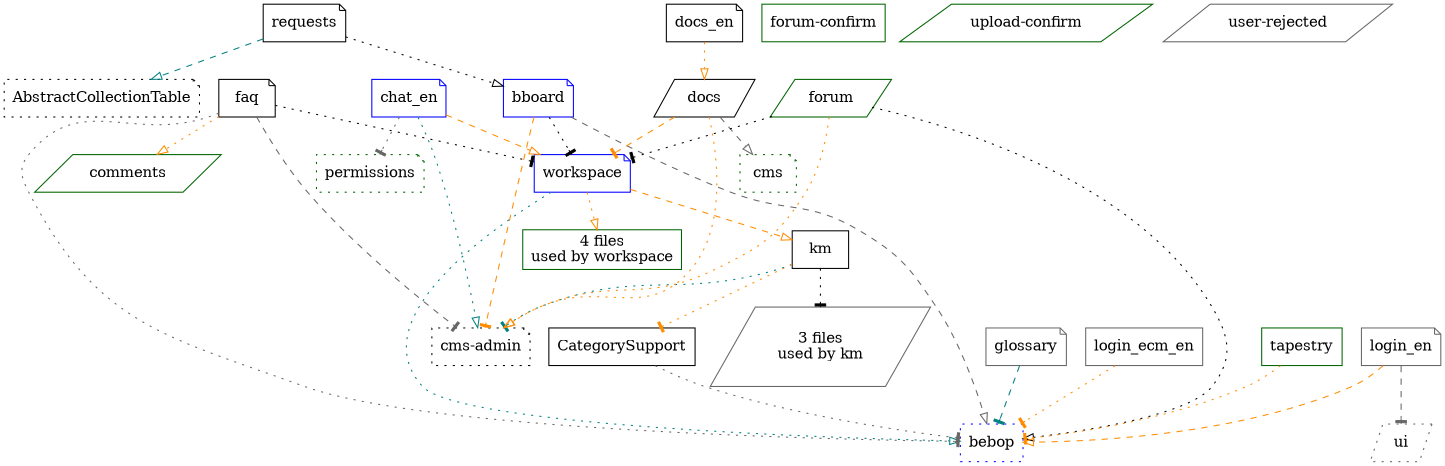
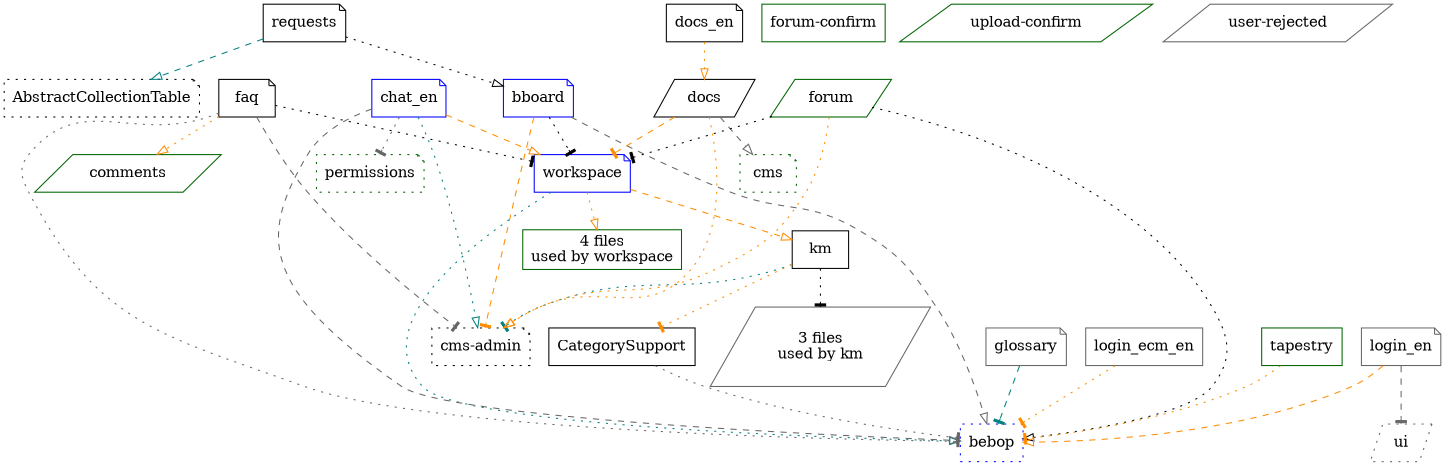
none -> (423, 394)
